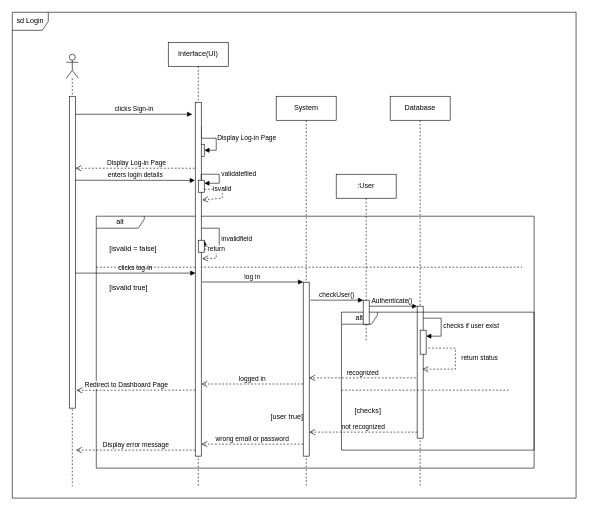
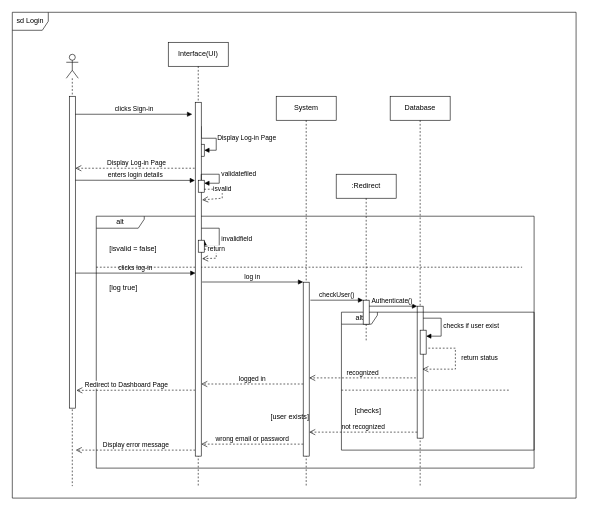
(366, 186) -> (366, 186)
(134, 288) -> (128, 288)
(292, 417) -> (295, 417)
